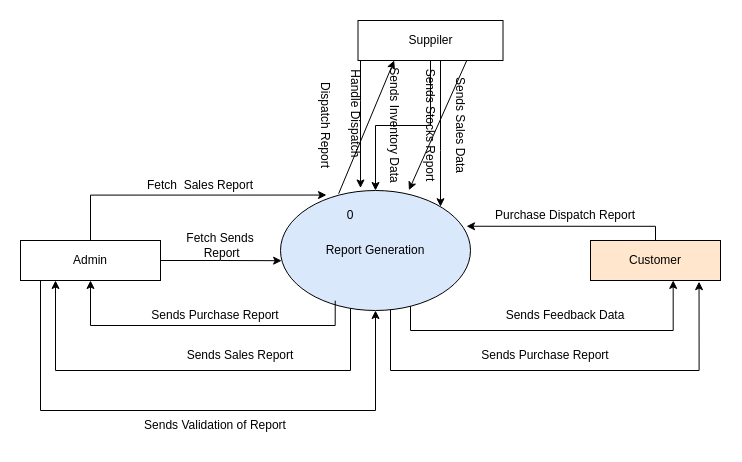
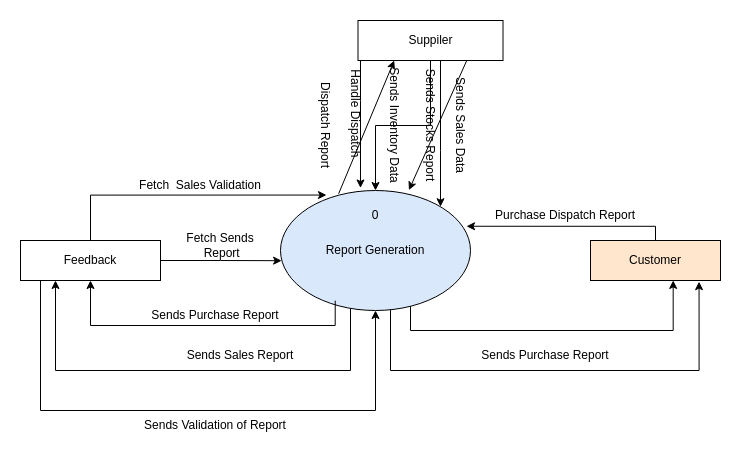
(201, 186) -> (201, 186)
(351, 216) -> (376, 216)
(91, 261) -> (91, 261)
(566, 316) -> none
